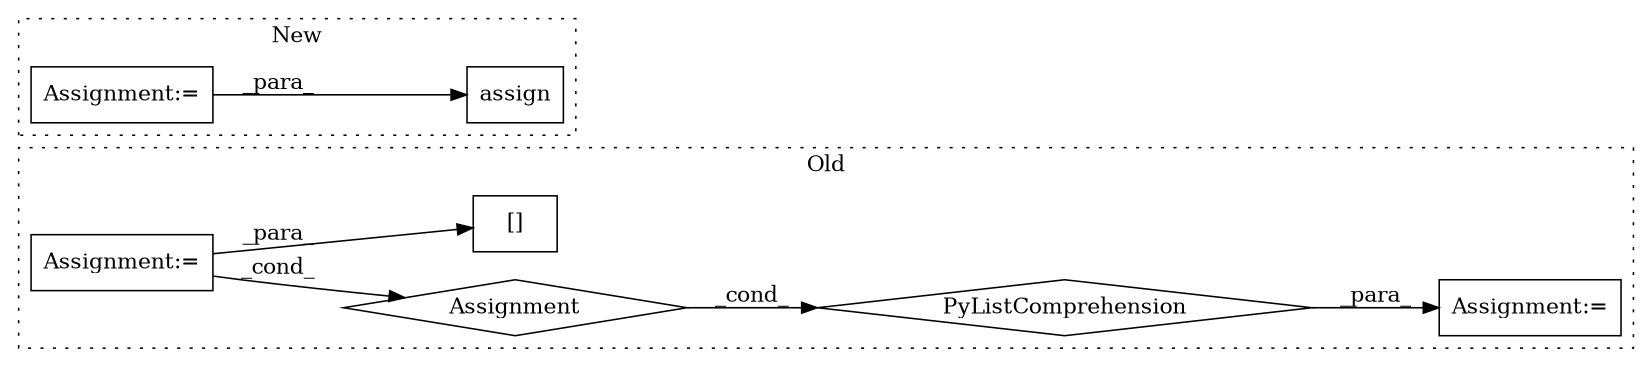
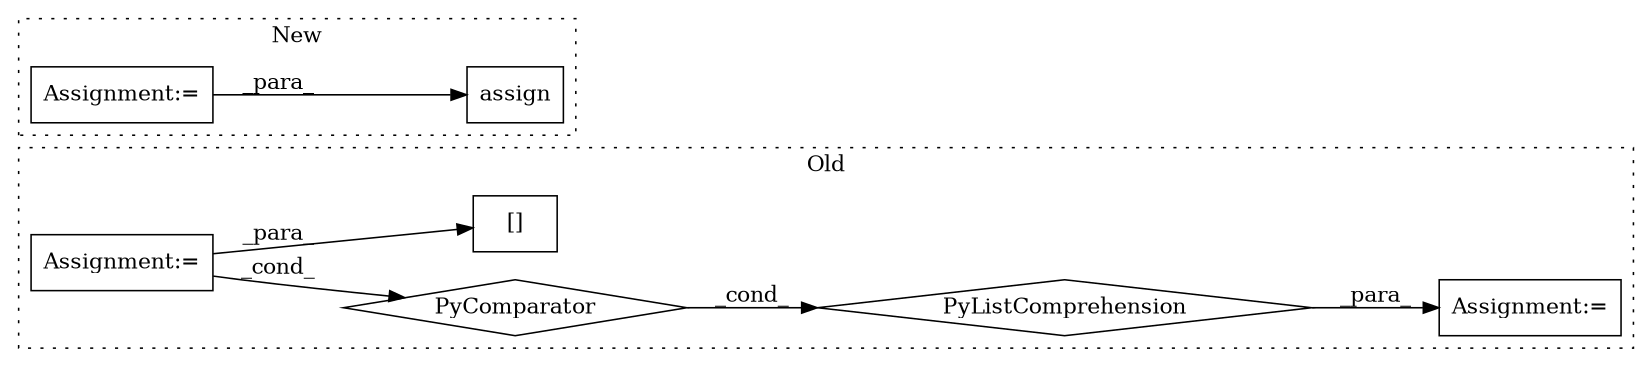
(515, 308) -> (515, 308)
